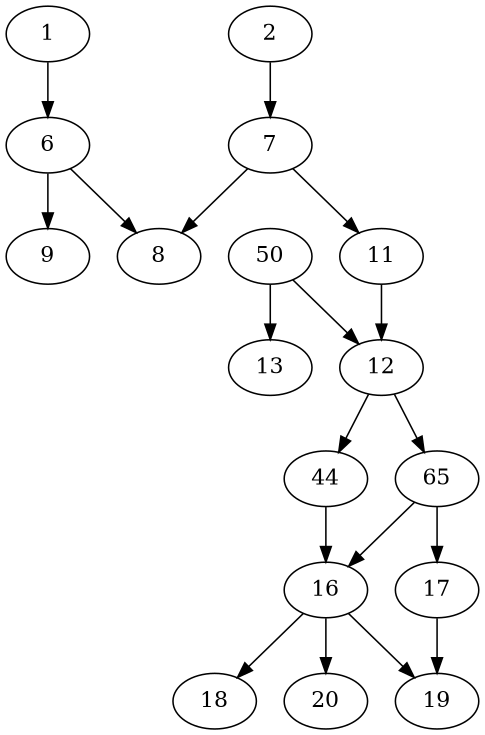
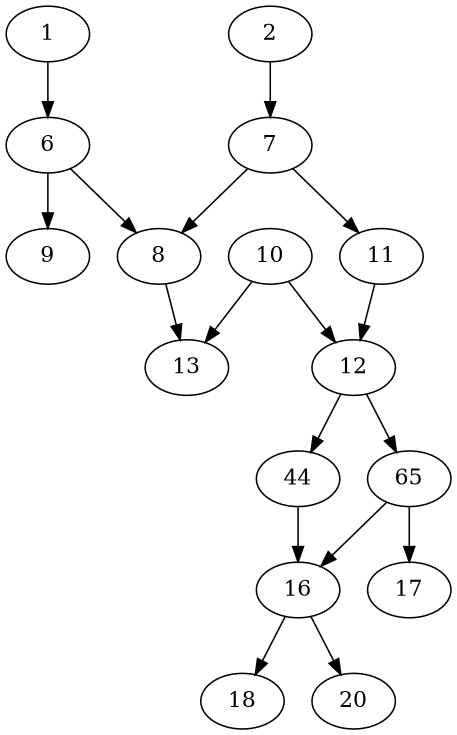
(270, 256) -> (270, 256)
none -> (171, 304)
(437, 701) -> none
